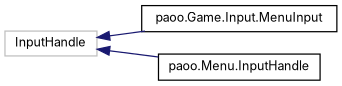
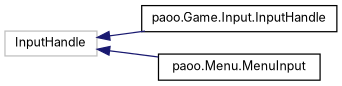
(239, 19) -> (239, 19)
(239, 67) -> (239, 67)
